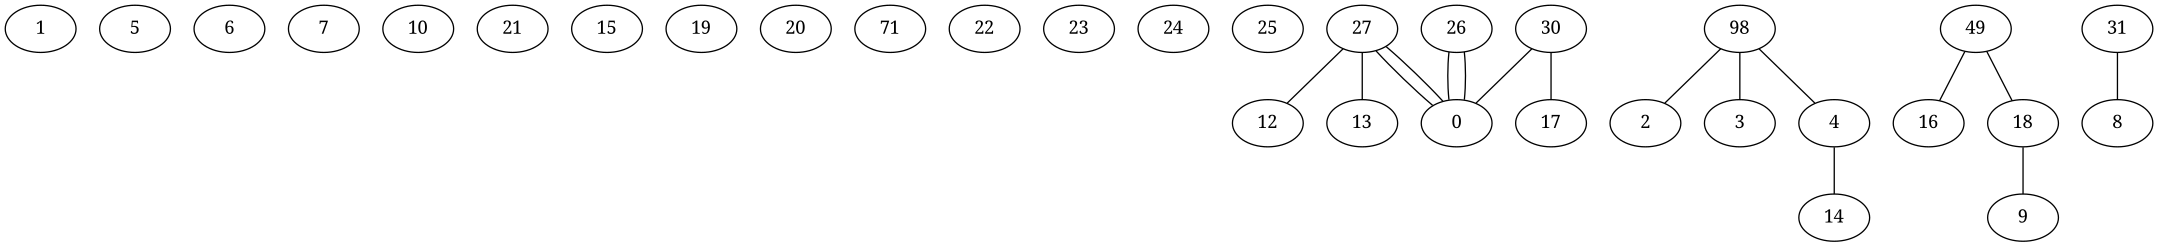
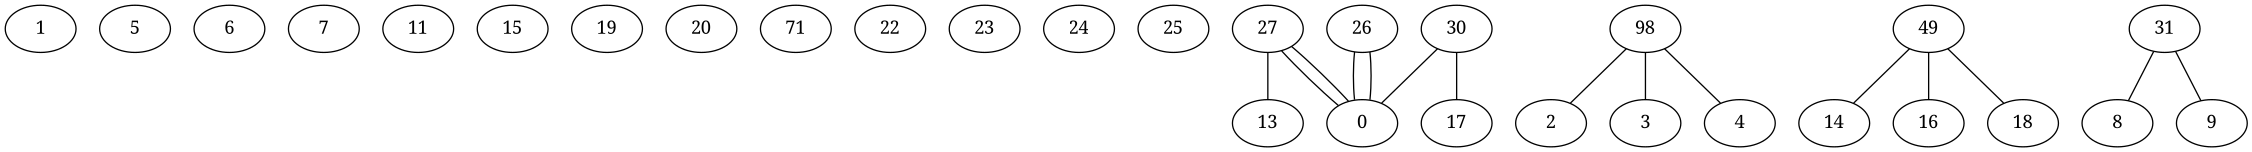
(418, 29) -> none
(513, 29) -> (418, 29)
(1268, 123) -> none
(1834, 171) -> (1882, 76)
(2023, 171) -> (2188, 76)
